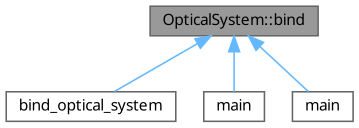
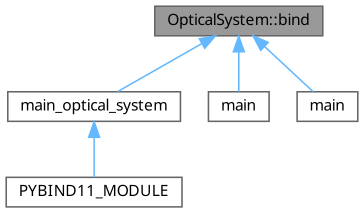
(91, 107) -> (94, 107)
none -> (94, 192)
